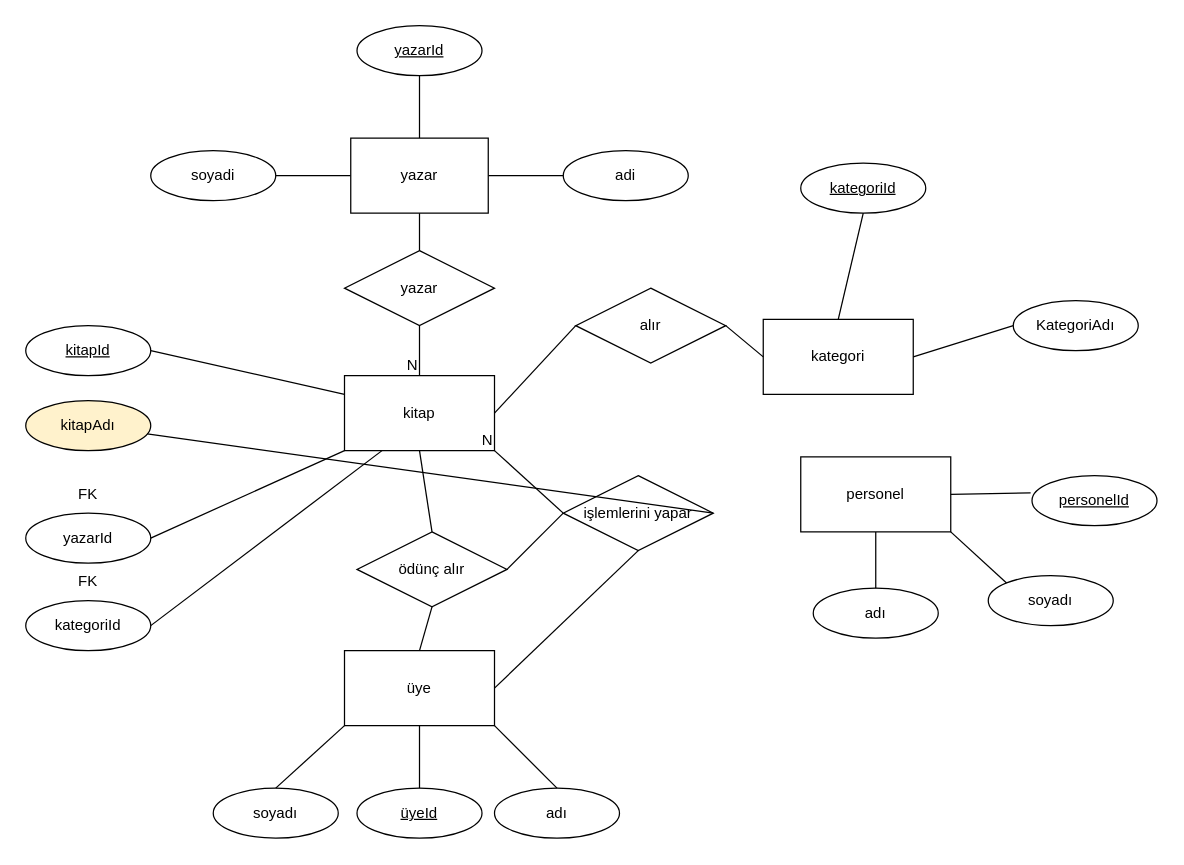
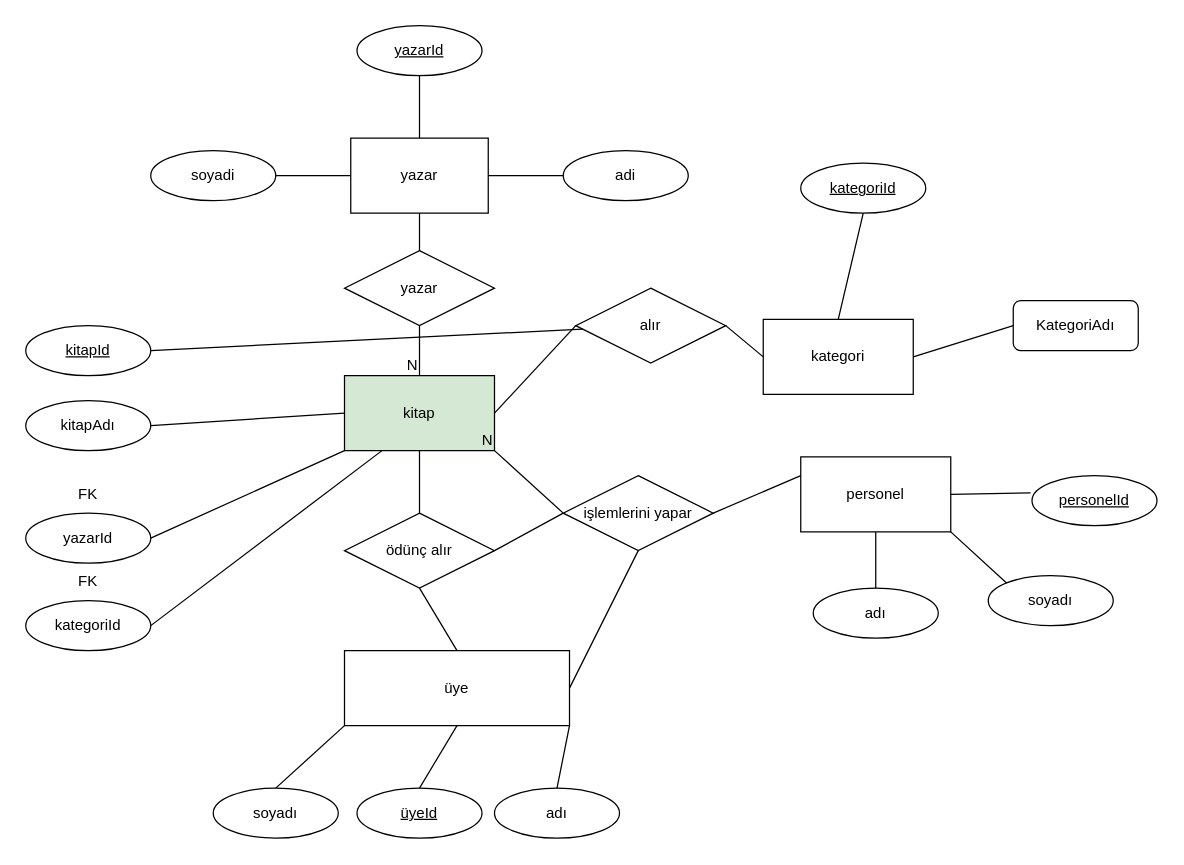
(1076, 326) -> (1076, 326)
(248, 373) -> (367, 340)
(419, 413) -> (419, 413)
none -> (248, 419)
(88, 426) -> (88, 426)
(569, 493) -> (756, 495)
(432, 569) -> (419, 551)
(419, 688) -> (457, 688)
